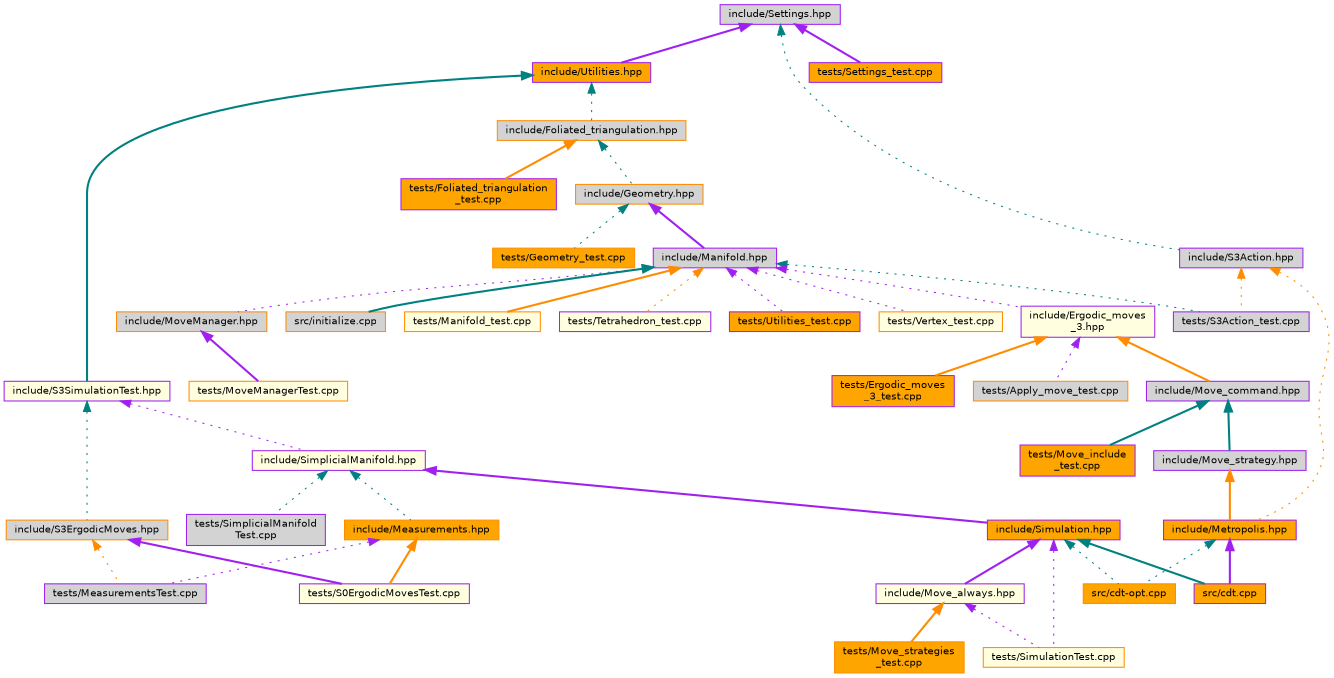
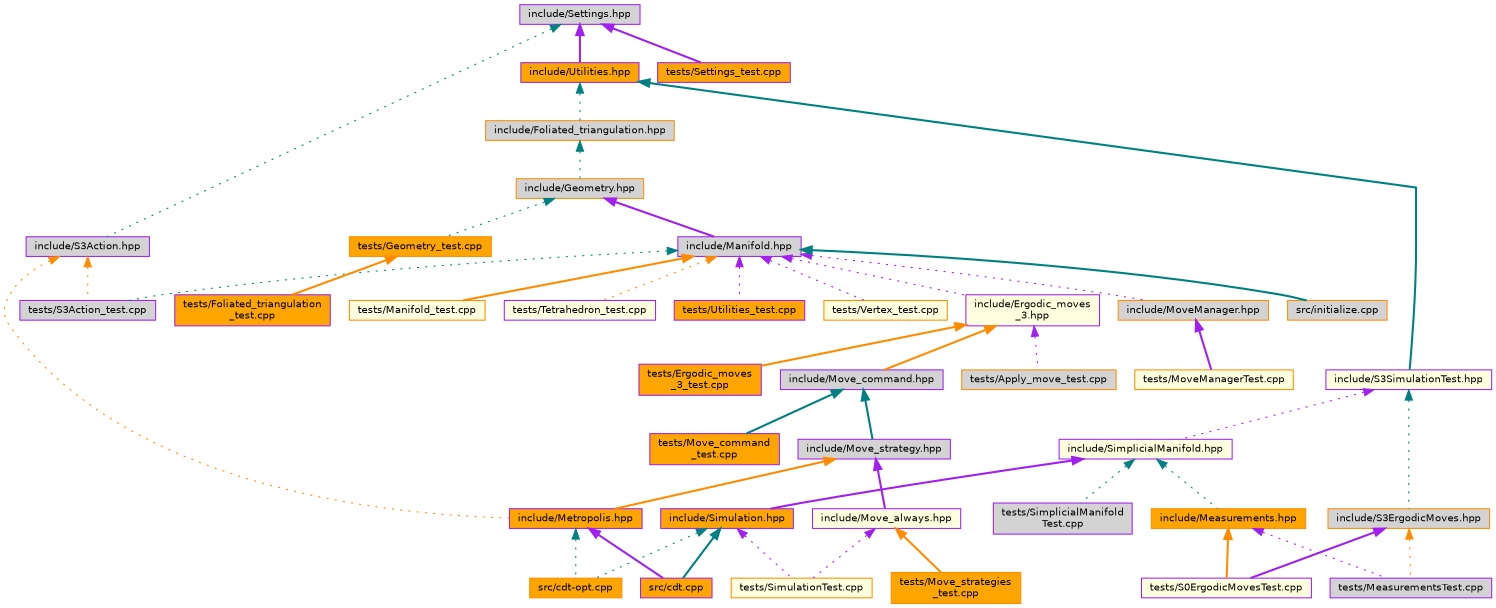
(536, 162) -> (325, 283)
(1078, 461) -> (715, 449)
(997, 565) -> (880, 482)
